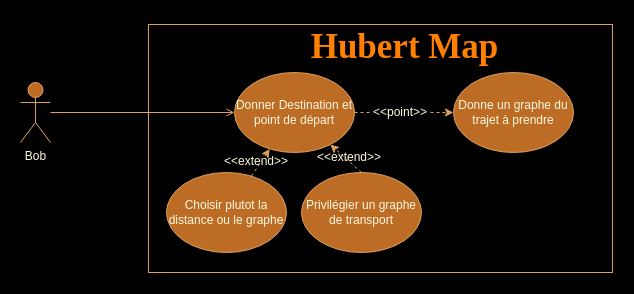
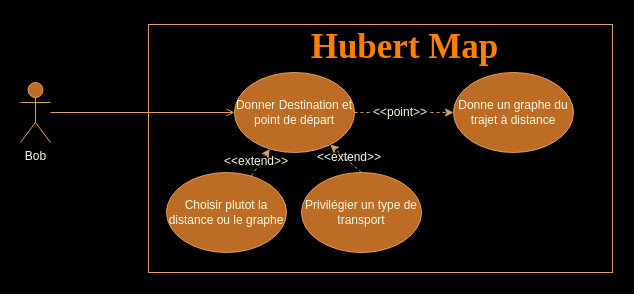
(514, 113) -> (514, 113)
(362, 213) -> (362, 213)
